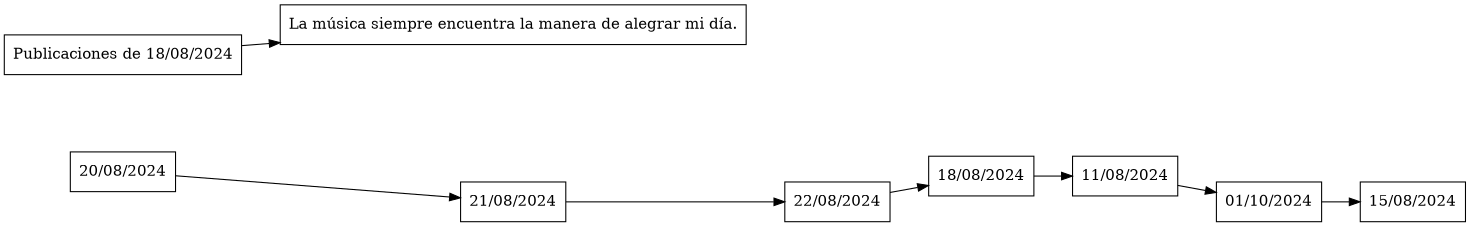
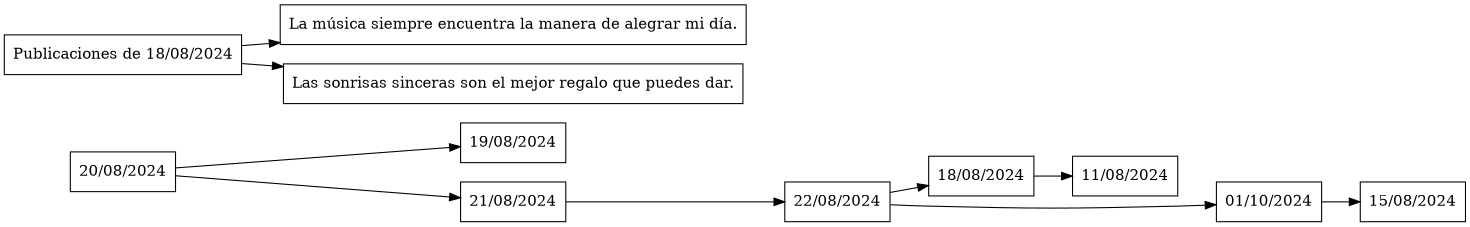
none -> (513, 84)
none -> (513, 143)
(1192, 188) -> (1048, 208)
